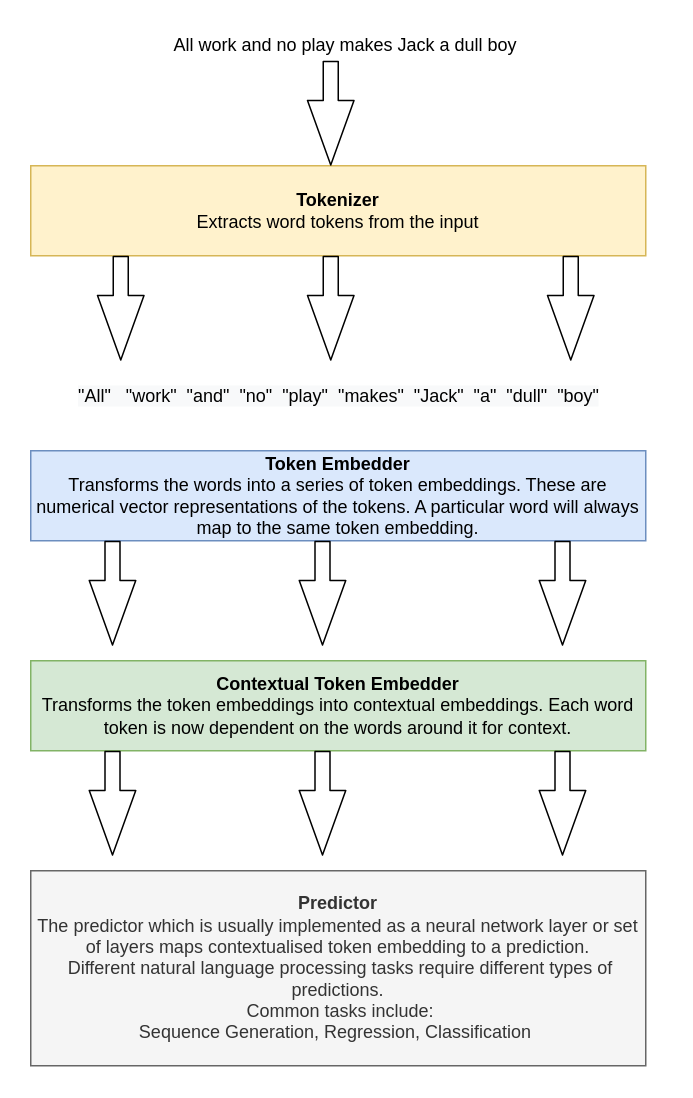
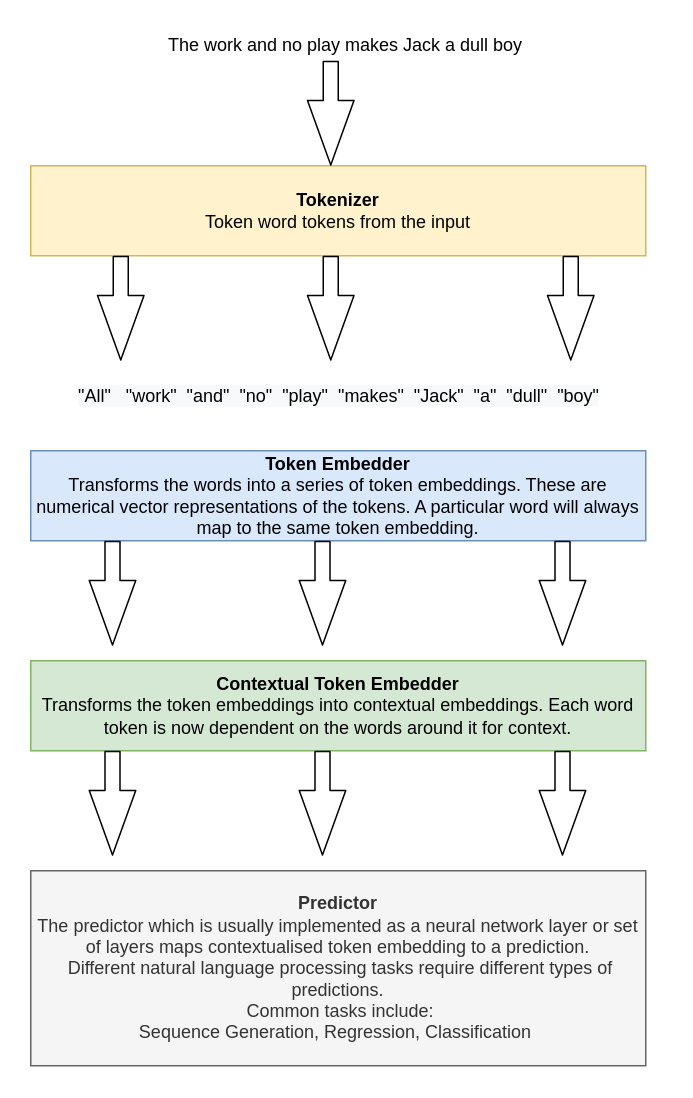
(346, 46) -> (346, 46)
(338, 211) -> (338, 211)
